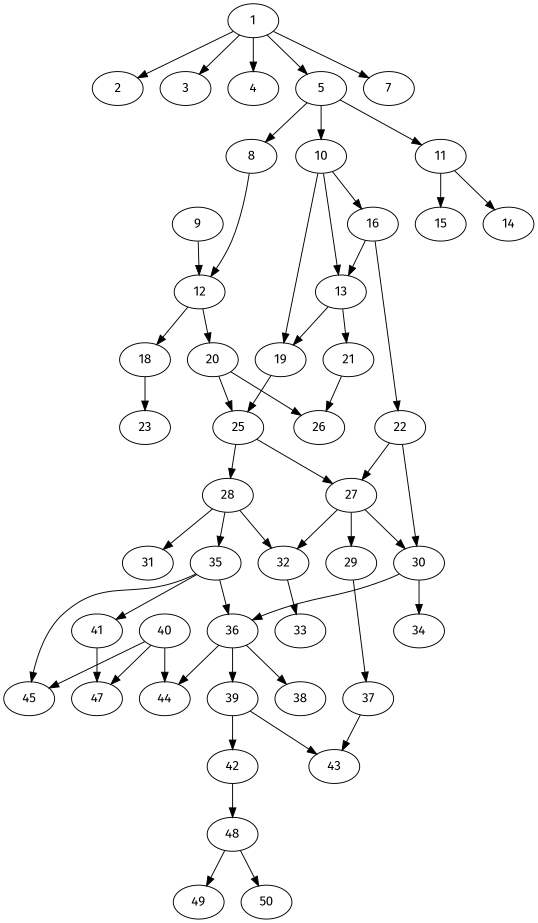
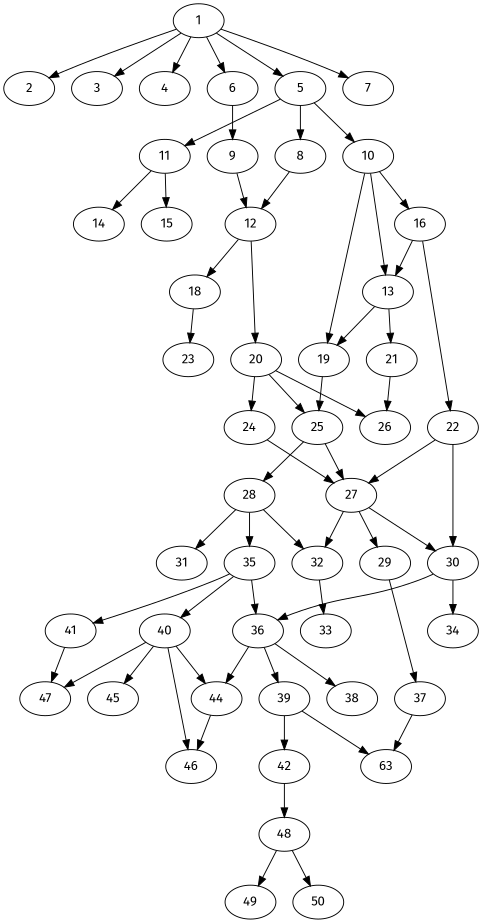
none -> (233, 89)
none -> (250, 428)
(95, 595) -> (211, 594)
none -> (191, 767)
(334, 767) -> (386, 767)
